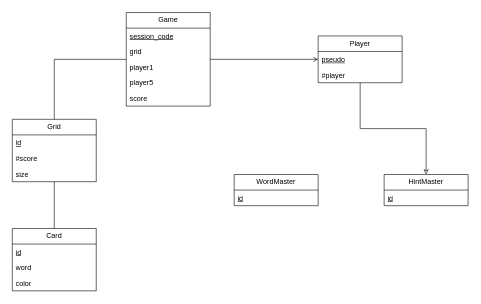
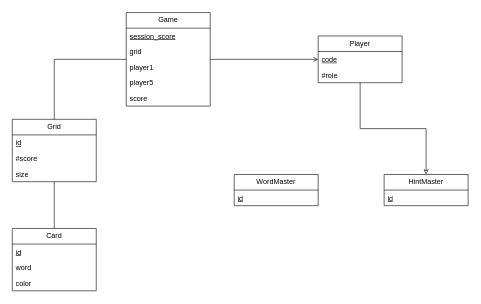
(153, 36) -> (155, 36)
(334, 60) -> (330, 60)
(335, 75) -> (331, 75)
